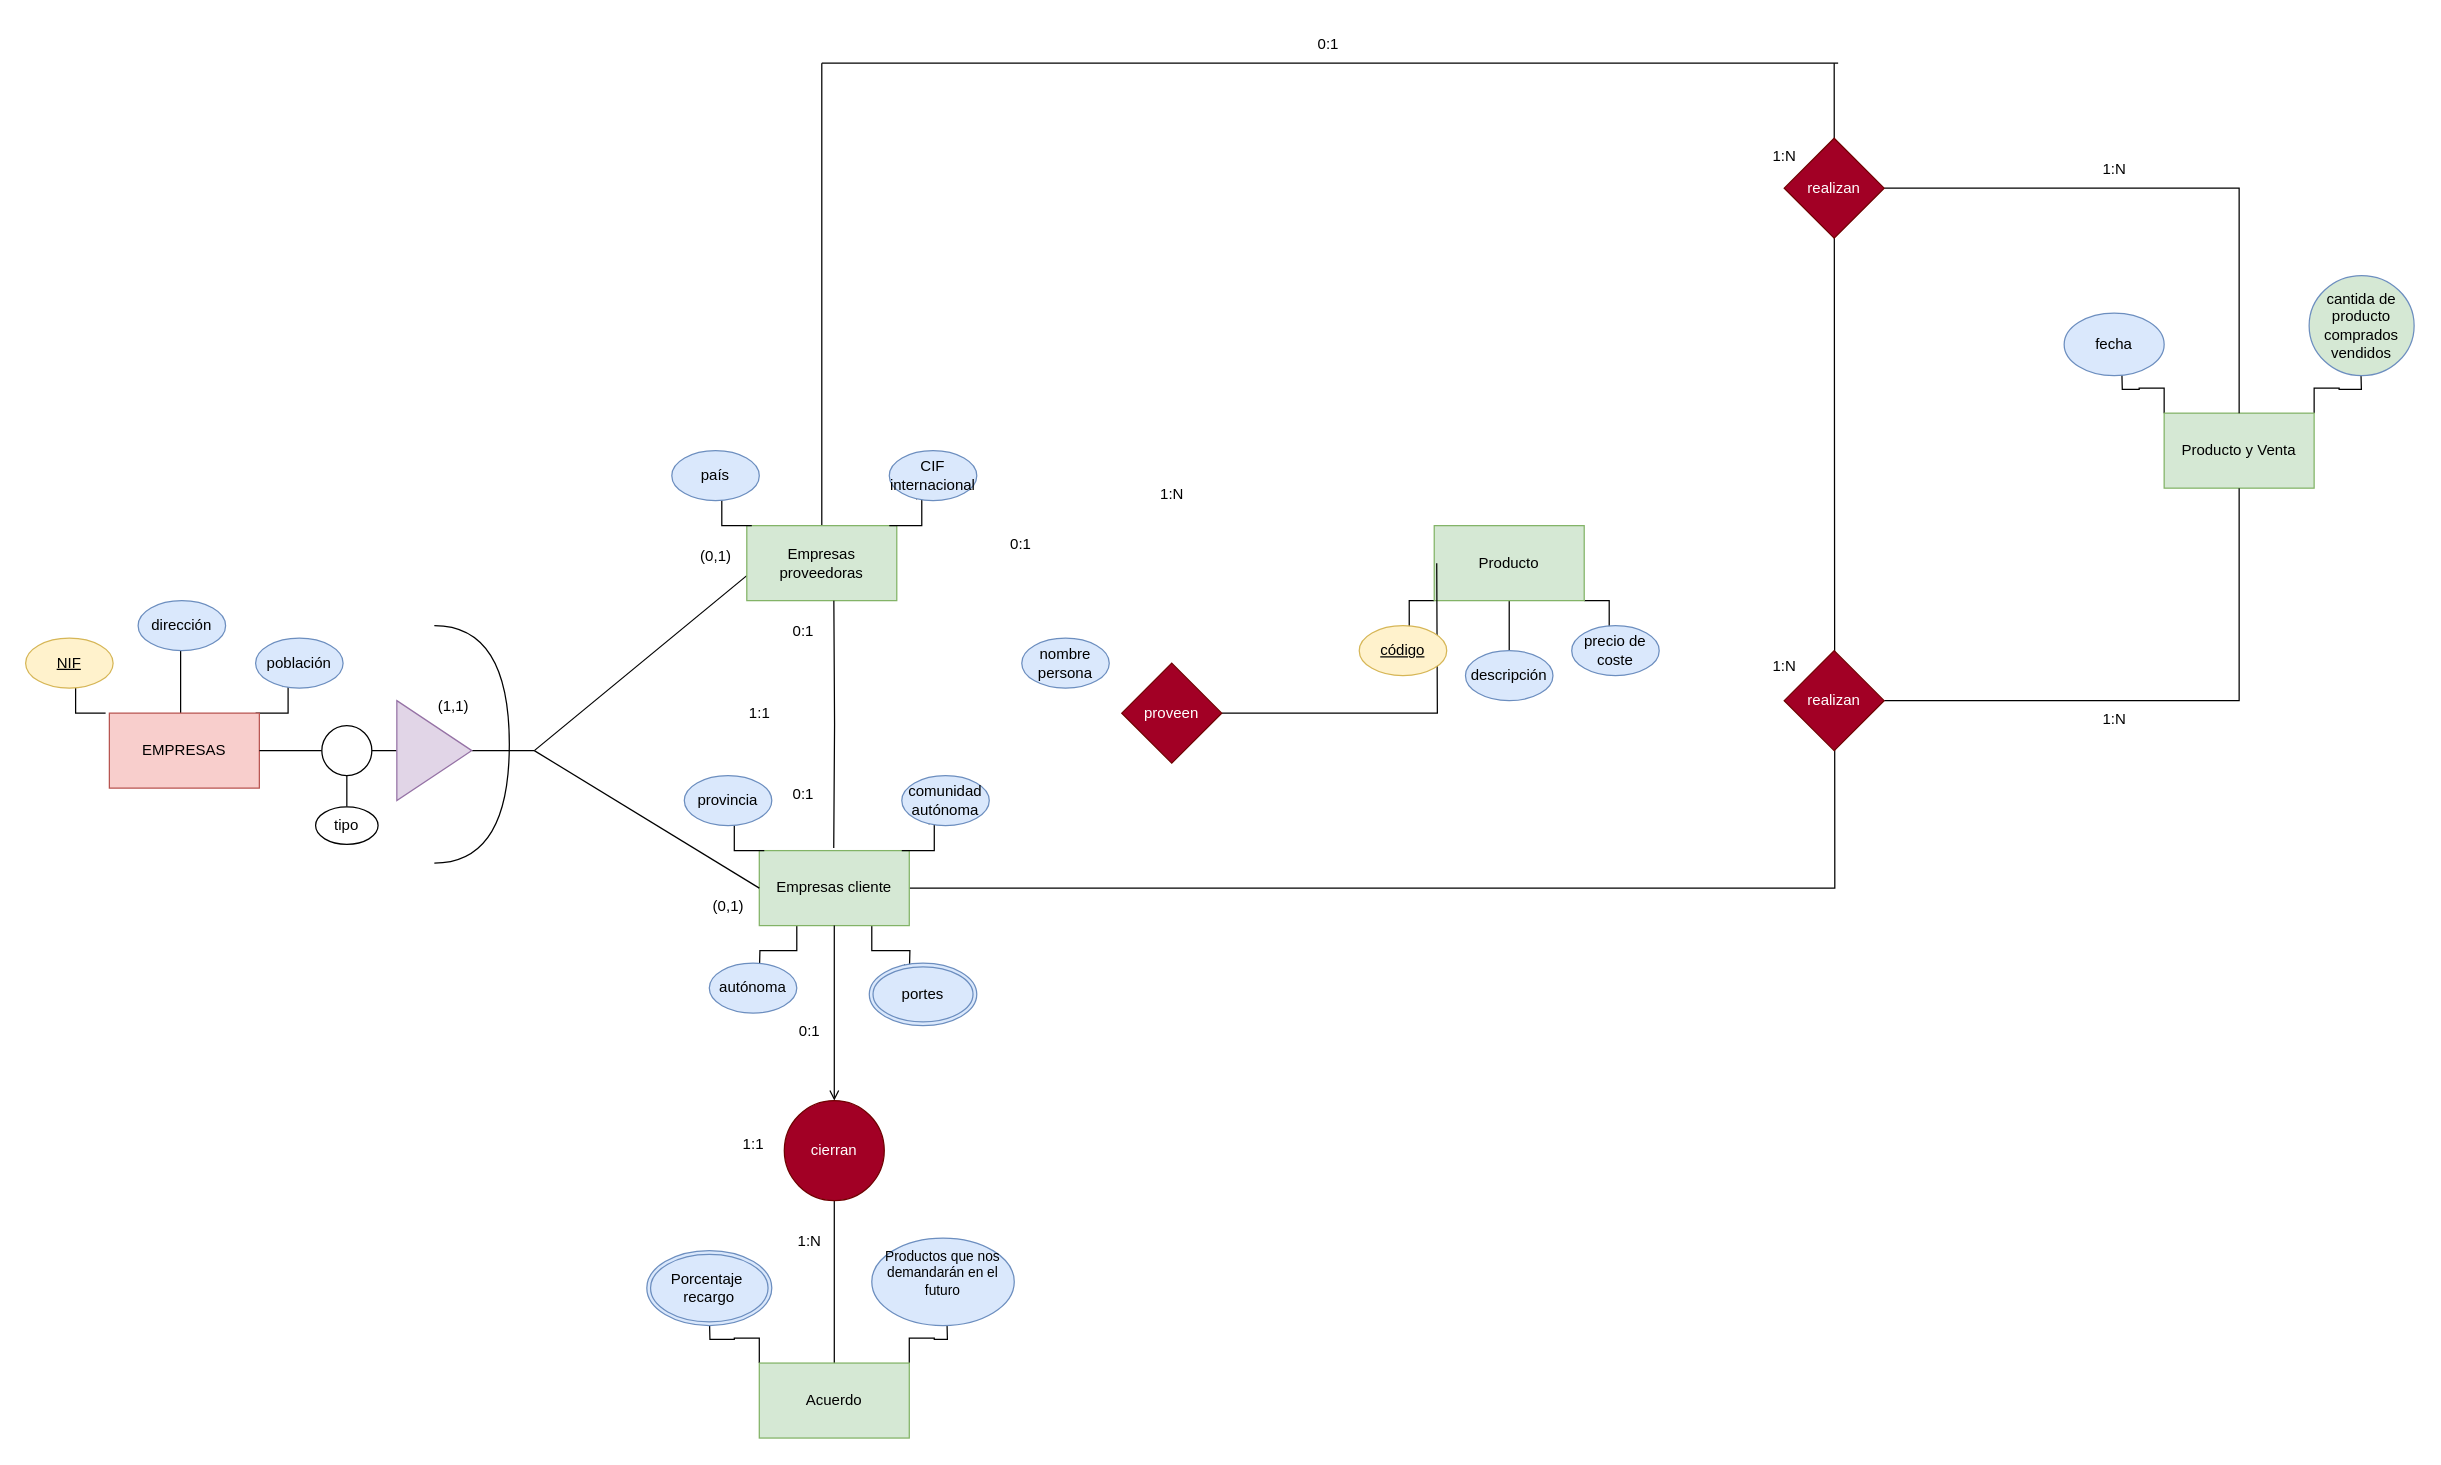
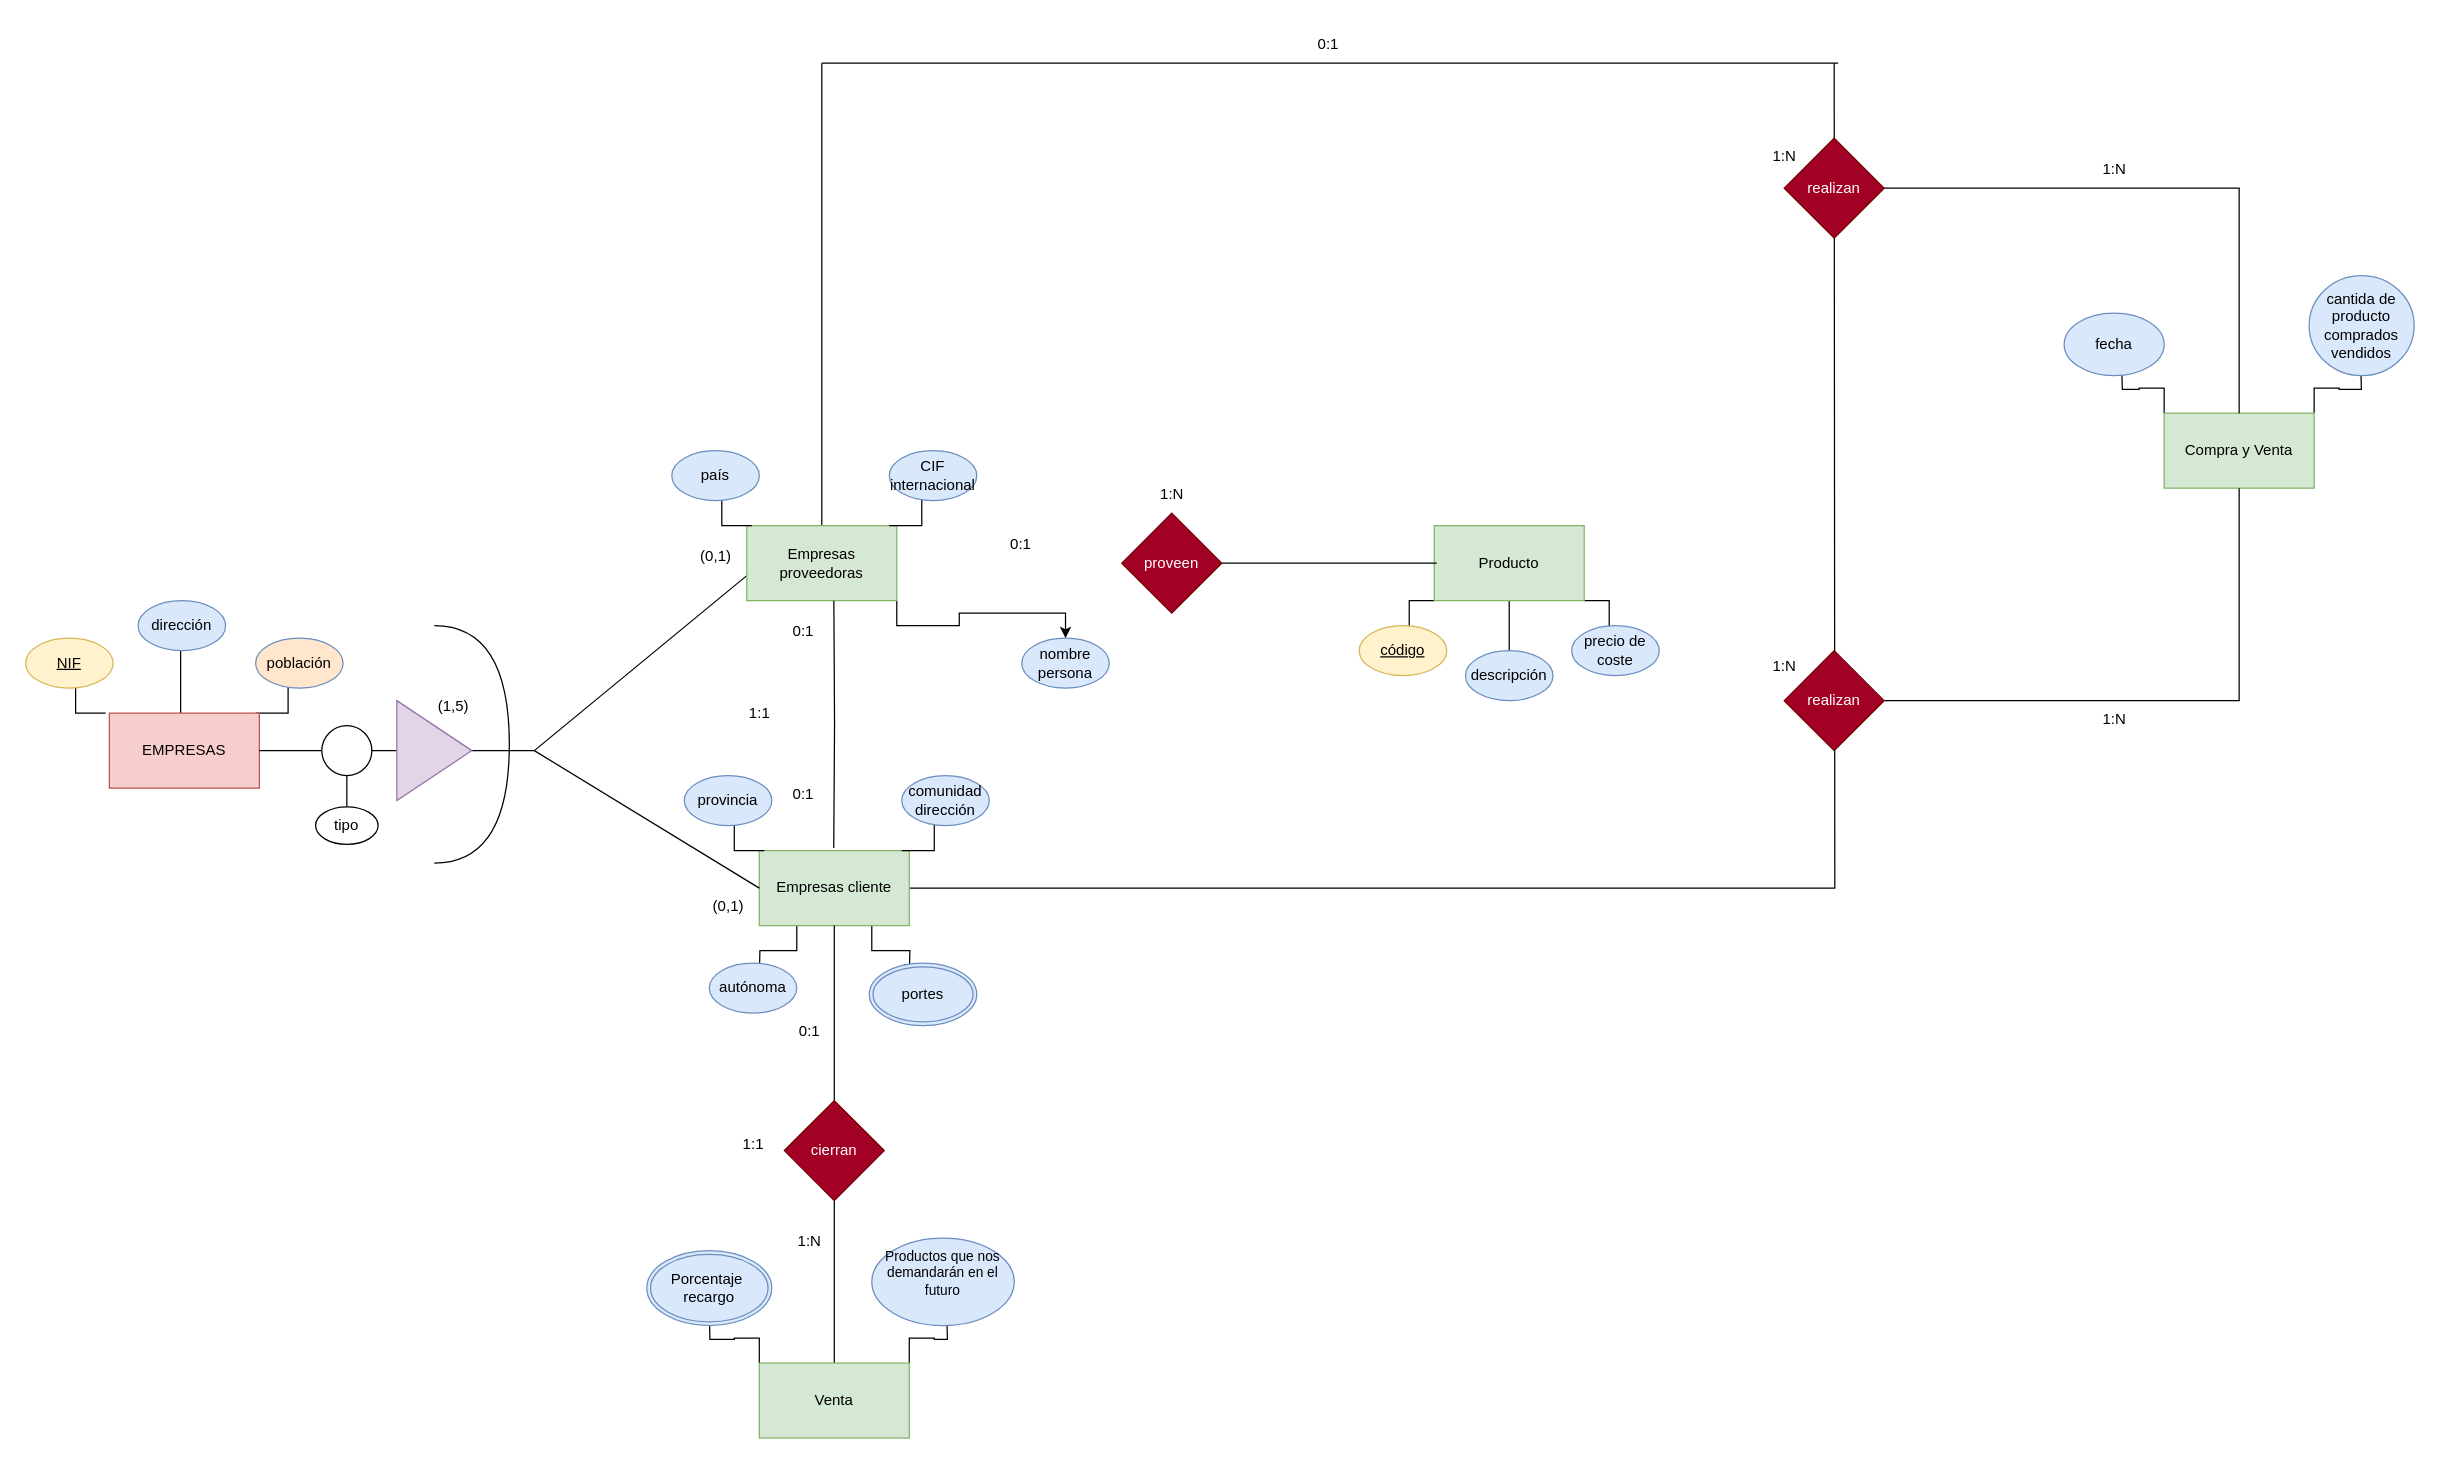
(2362, 326) -> (2362, 326)
(2239, 451) -> (2239, 451)
none -> (971, 613)
(299, 663) -> (299, 663)
(454, 707) -> (454, 707)
(1172, 713) -> (1172, 563)
(946, 801) -> (946, 801)
(834, 1094) -> (834, 1096)
(834, 1151) -> (834, 1151)
(834, 1401) -> (834, 1401)
